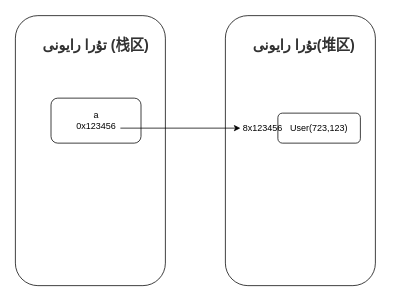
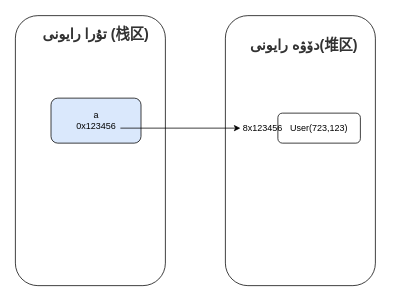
(96, 45) -> (96, 34)
(304, 45) -> (304, 45)
(96, 120) -> (96, 120)
